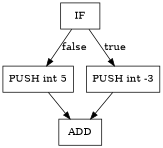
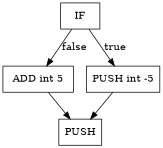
(38, 79) -> (38, 79)
(123, 79) -> (123, 79)
(80, 132) -> (80, 132)
